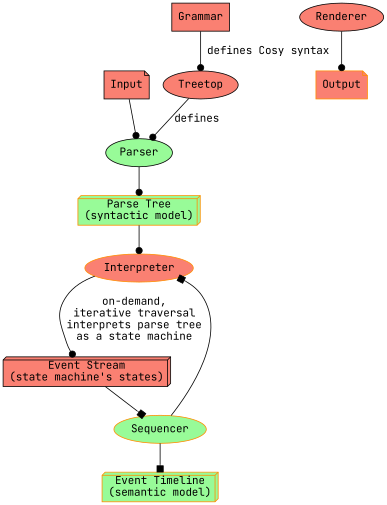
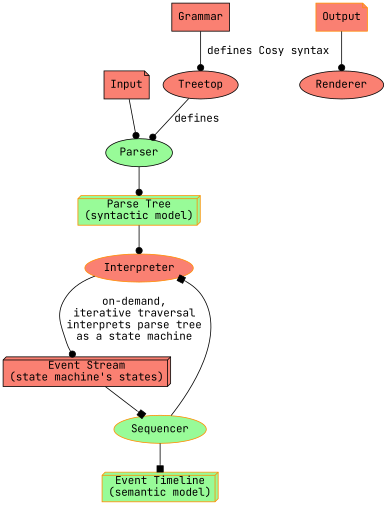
(342, 48) -> (342, 48)
